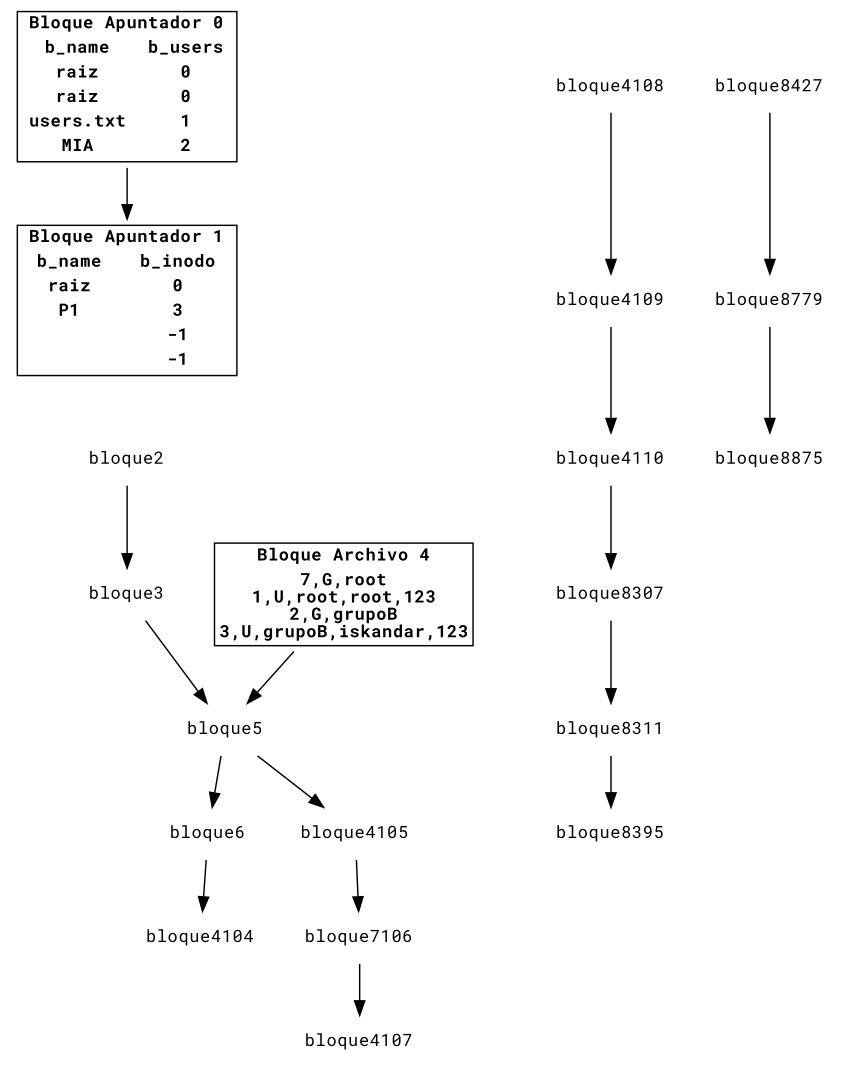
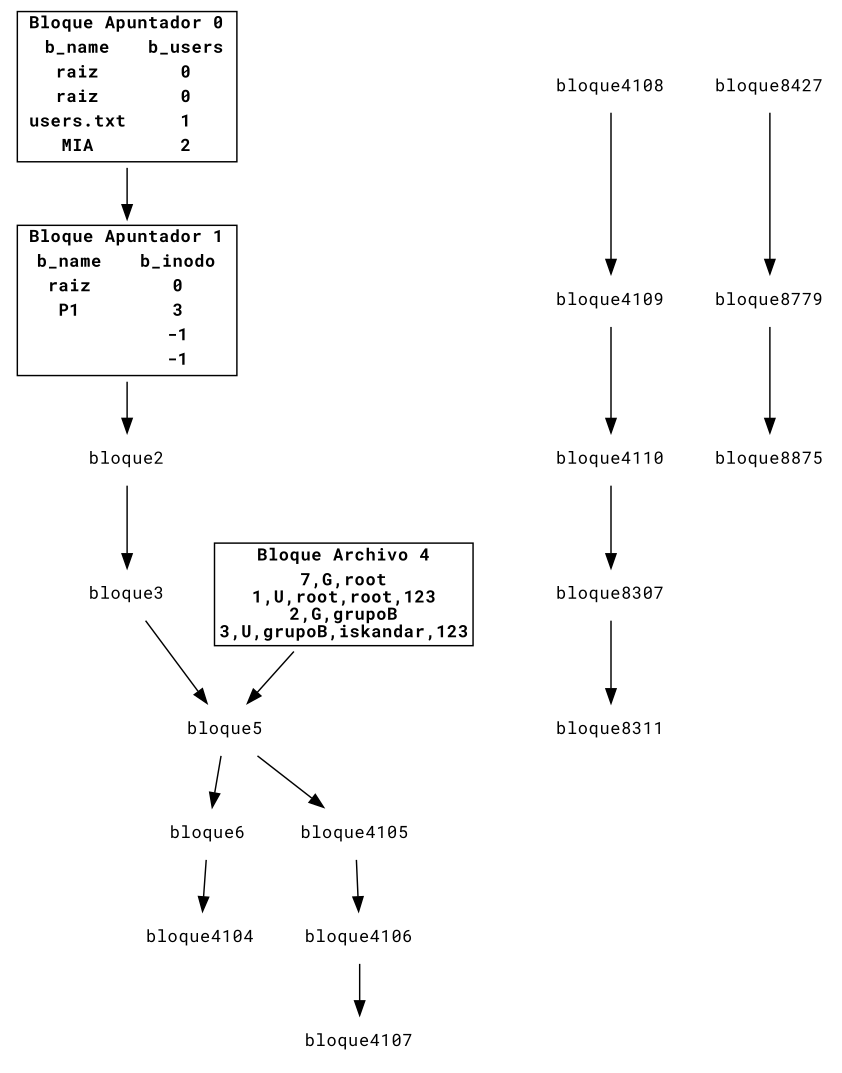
none -> (127, 400)
(611, 833) -> none
(360, 937) -> (360, 937)
